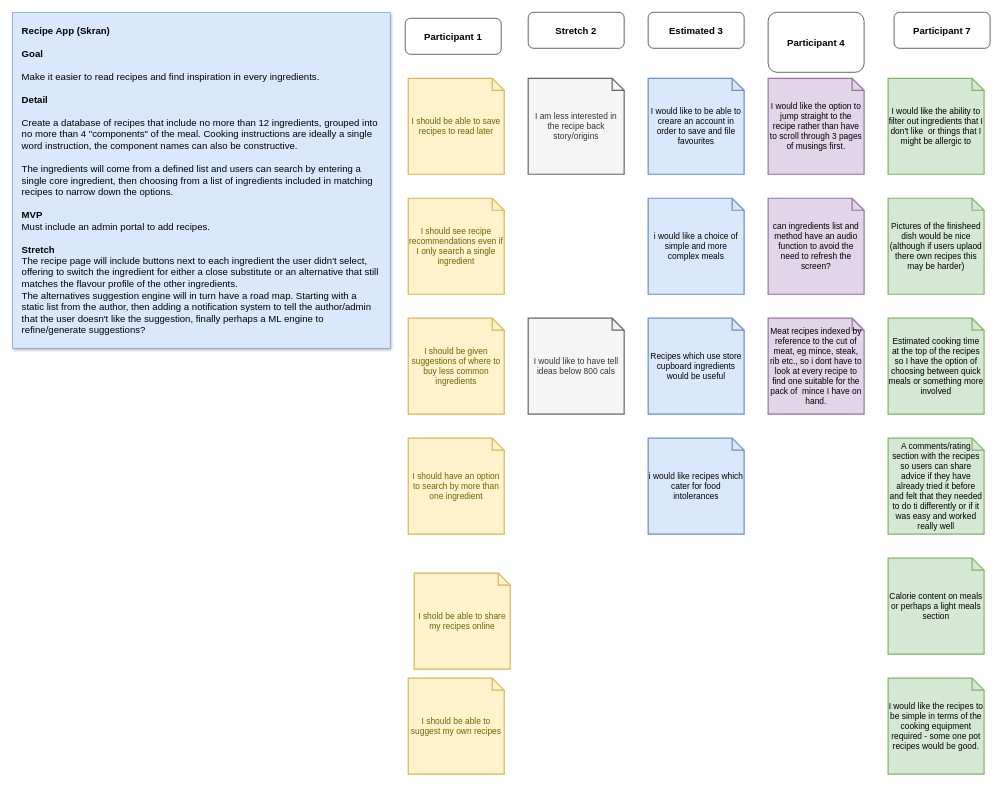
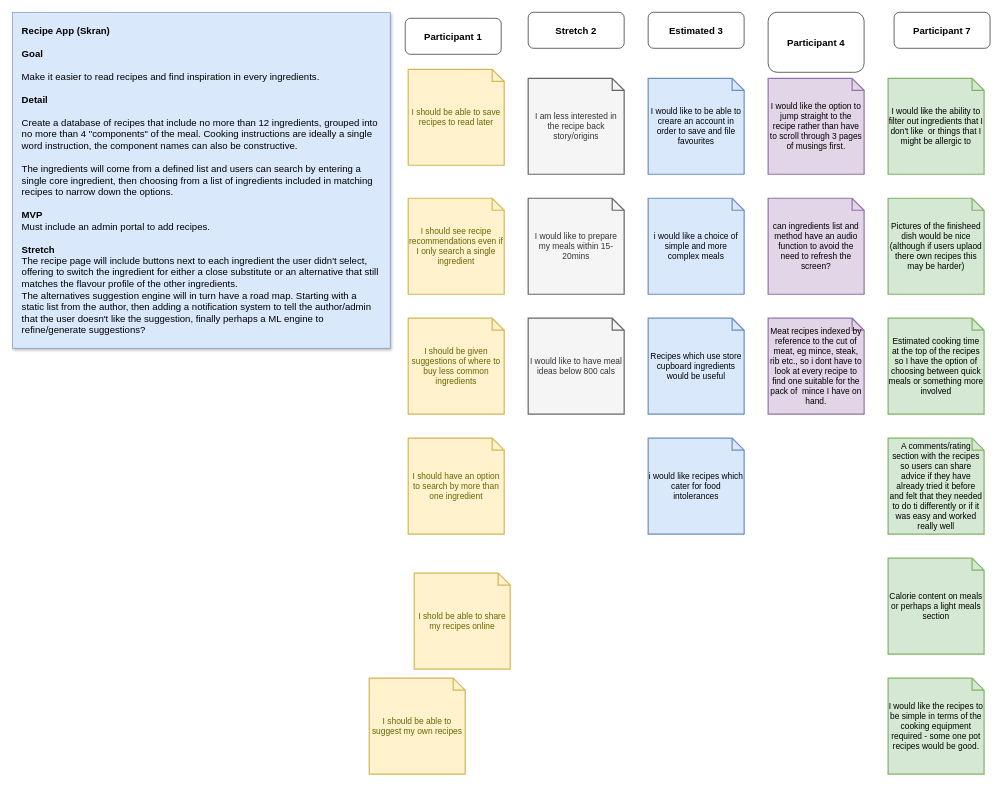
(456, 126) -> (456, 117)
none -> (576, 246)
(576, 366) -> (576, 366)
(456, 726) -> (417, 726)
